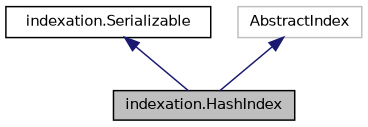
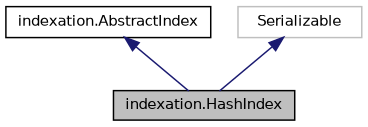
(108, 22) -> (108, 22)
(300, 22) -> (300, 22)
